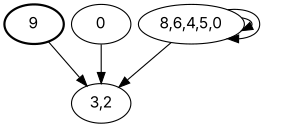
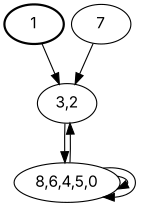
(34, 24) -> (34, 24)
(101, 24) -> (101, 24)
none -> (65, 131)
